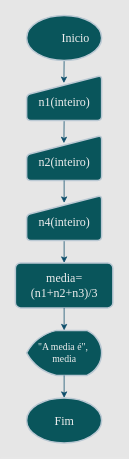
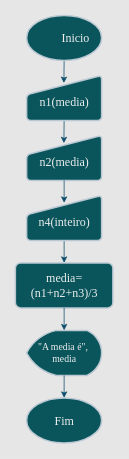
(65, 102) -> (65, 102)
(65, 162) -> (65, 162)
